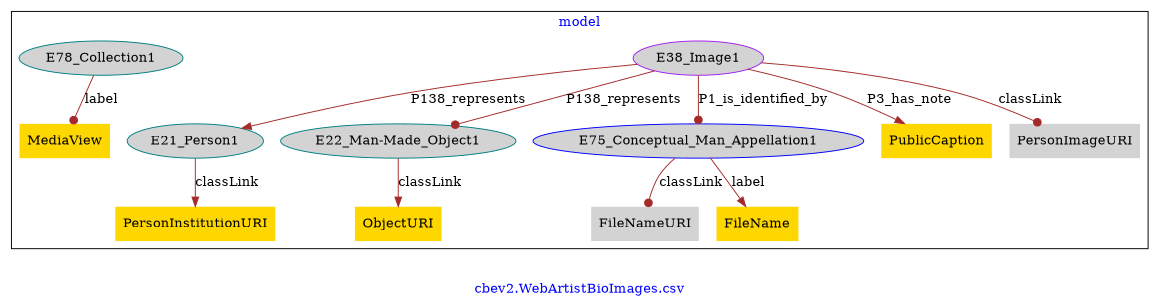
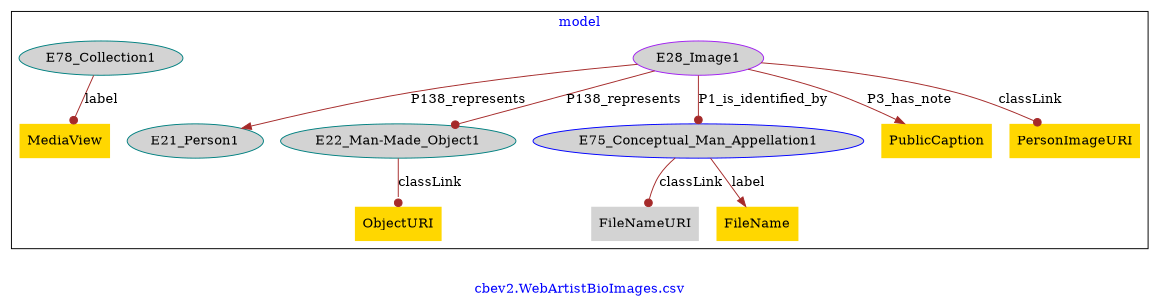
(698, 58) -> (698, 58)
(1075, 141) -> (1075, 141)
(398, 178) -> (398, 178)
(195, 224) -> none
